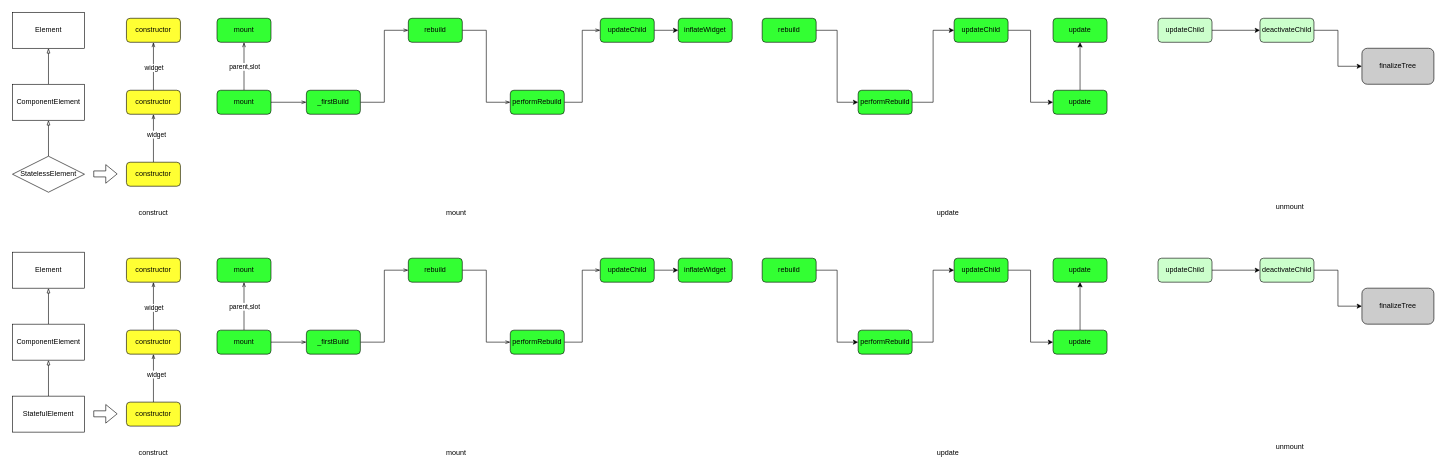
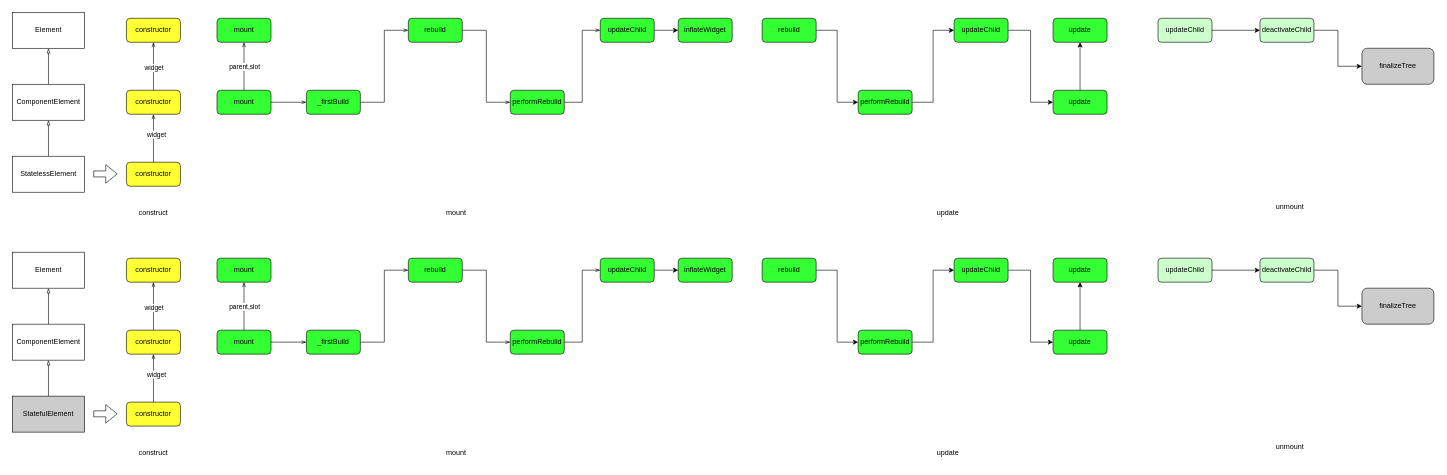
(48, 174) -> (48, 174)
(48, 414) -> (48, 414)
